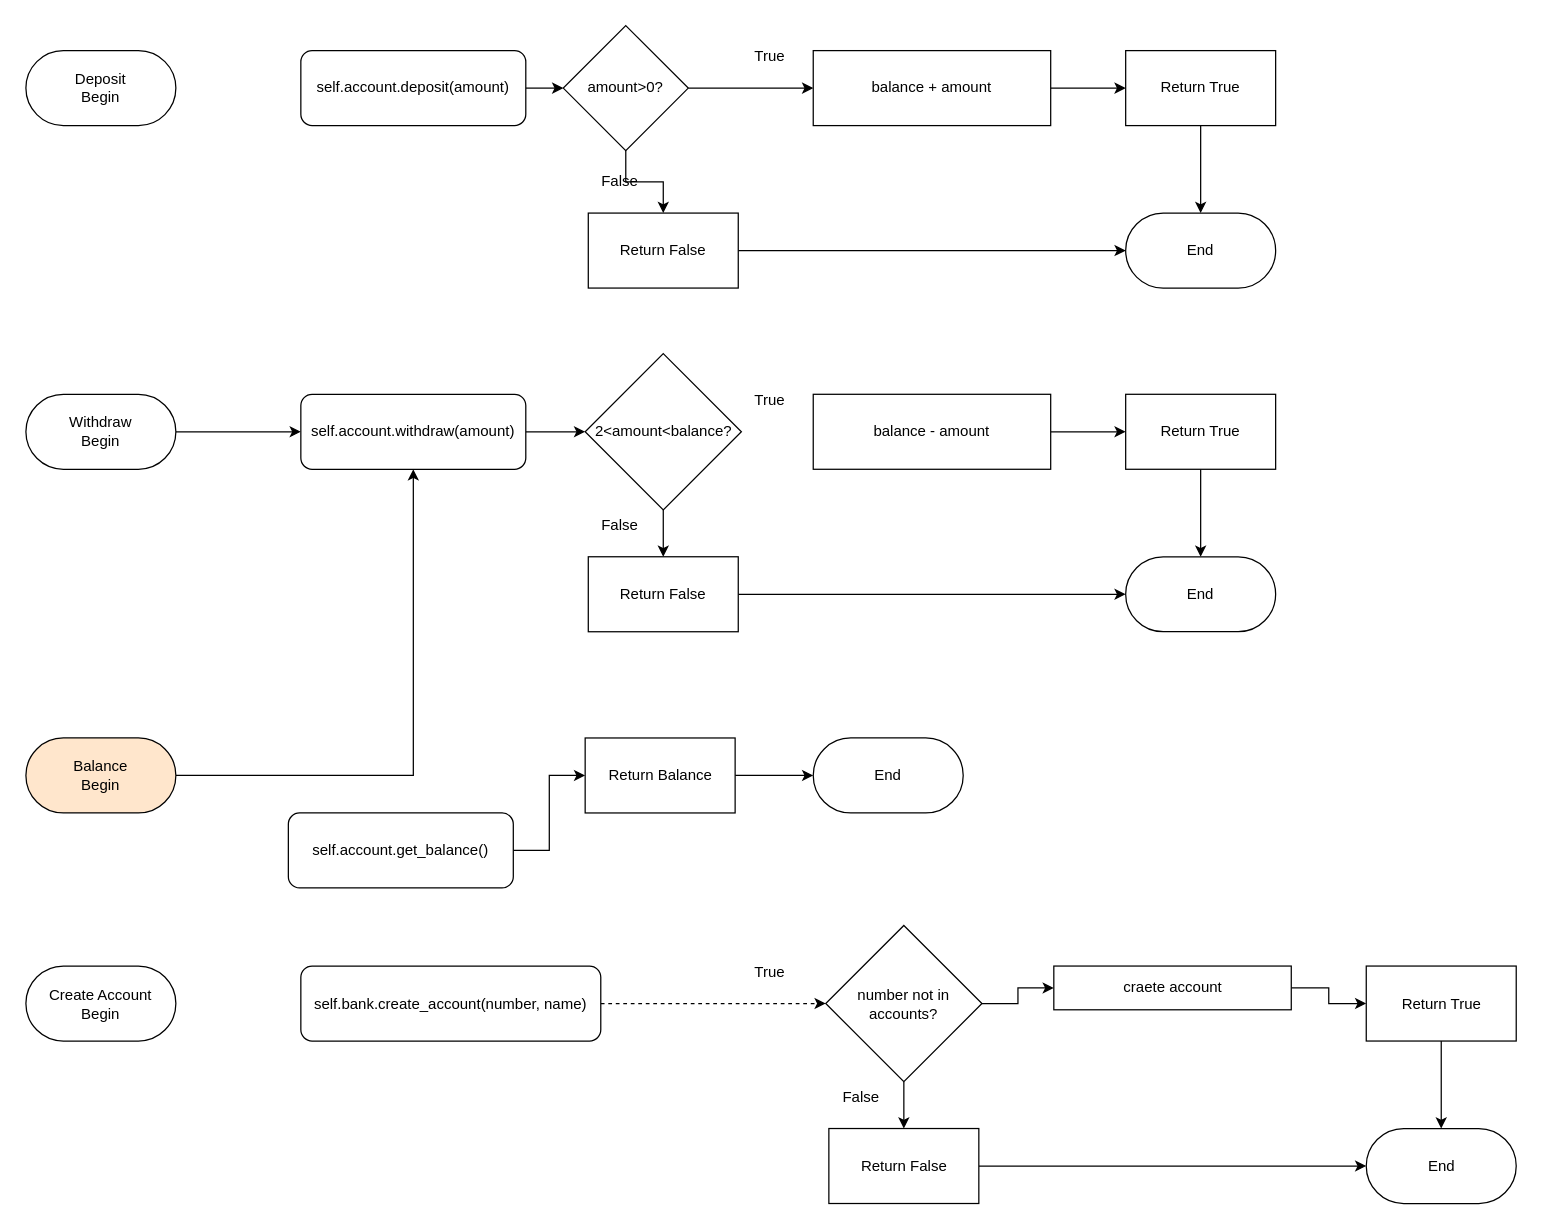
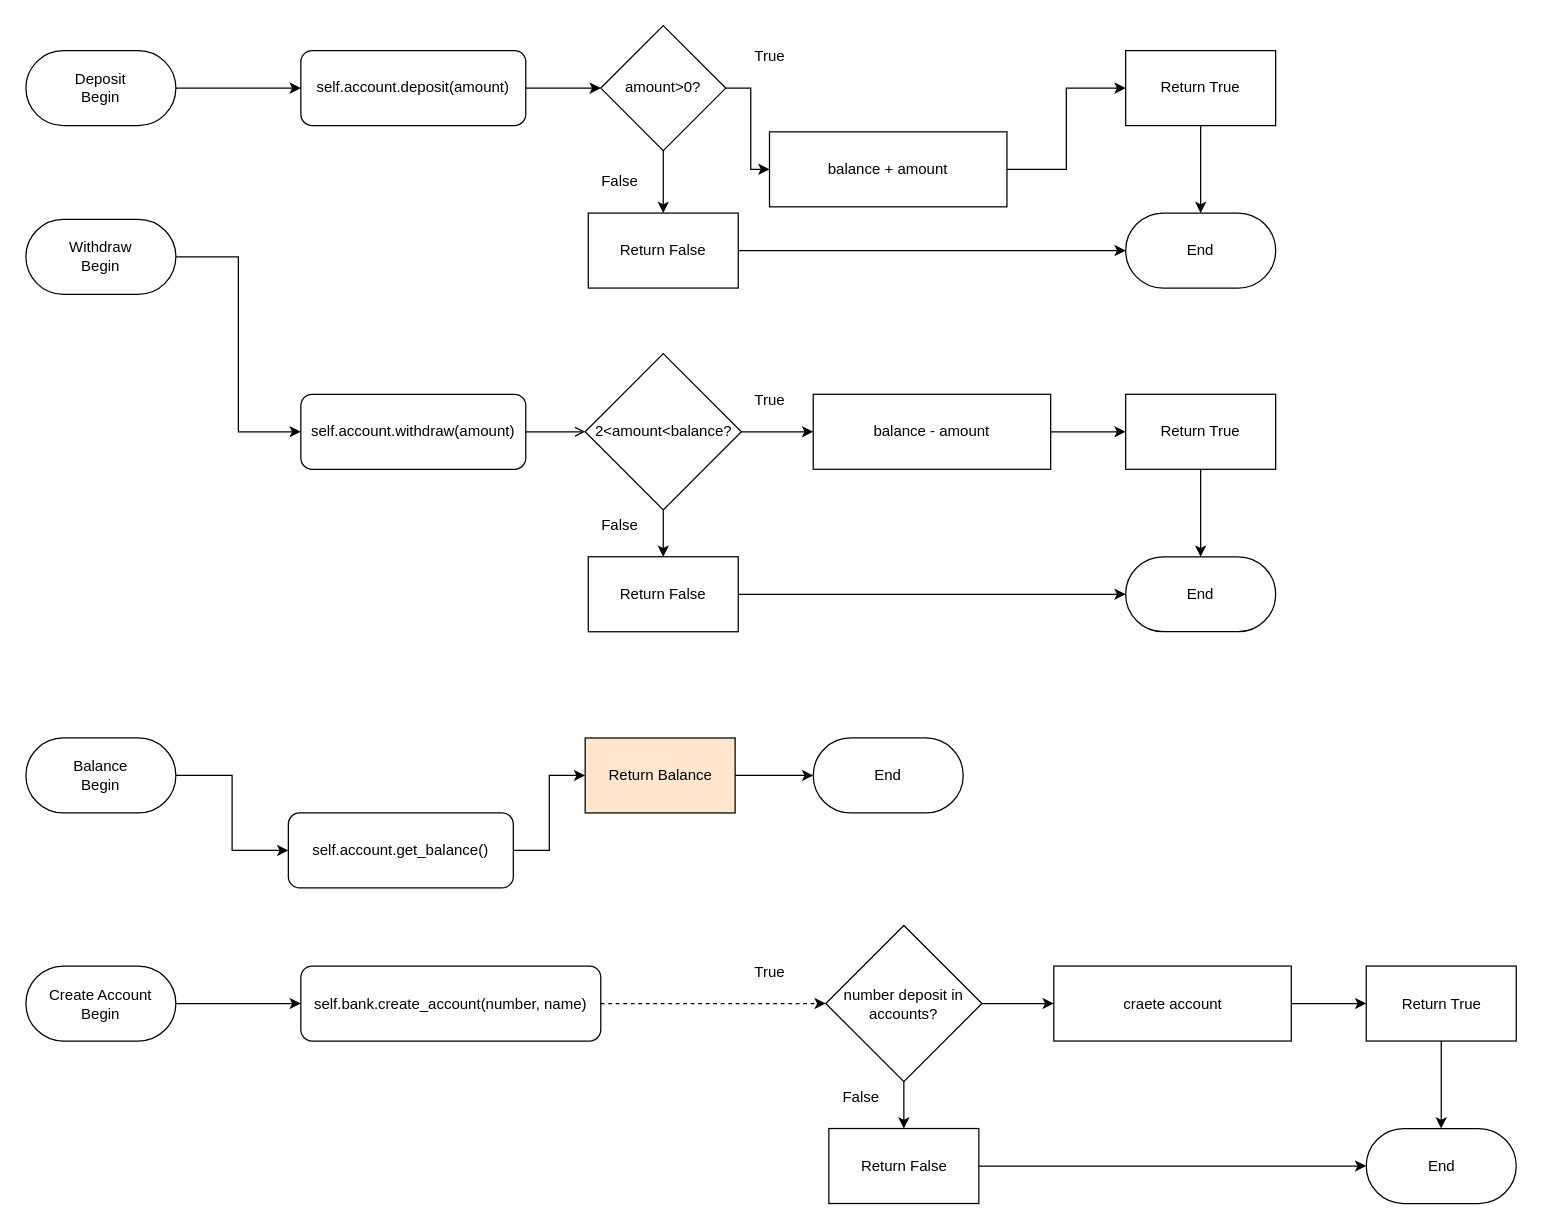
none -> (234, 88)
(626, 88) -> (663, 88)
(932, 88) -> (888, 169)
(101, 432) -> (101, 257)
(575, 432) -> (577, 432)
none -> (773, 432)
(413, 719) -> (232, 836)
(101, 776) -> (101, 776)
(660, 776) -> (660, 776)
(1173, 988) -> (1173, 1004)
none -> (234, 1004)
(904, 1004) -> (904, 1004)
